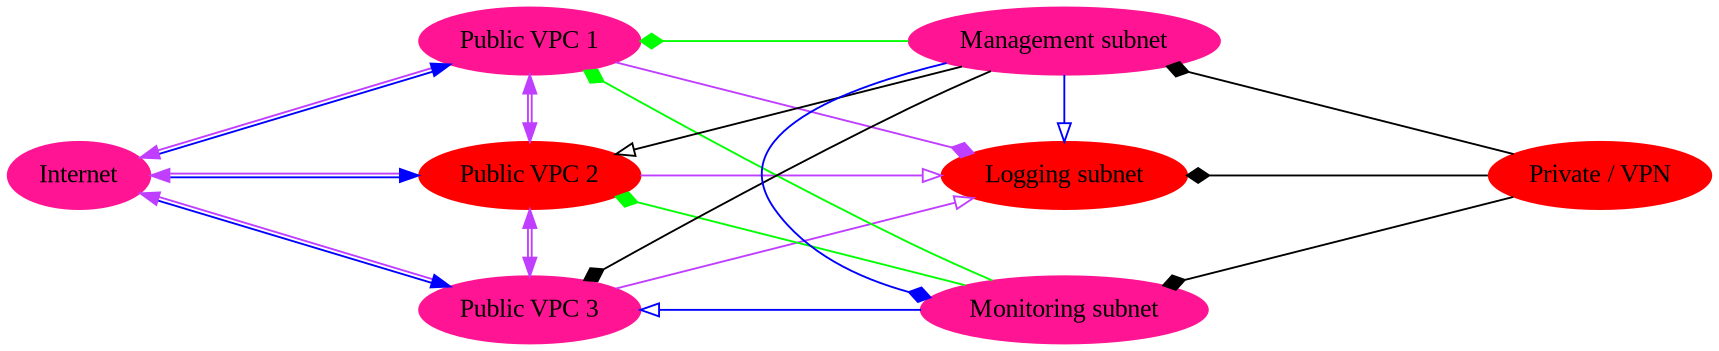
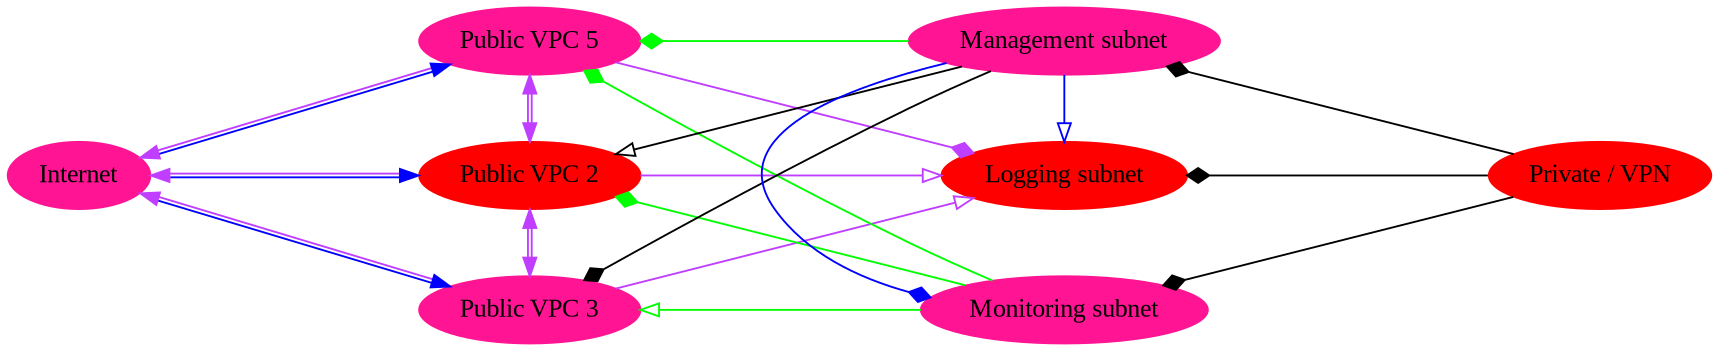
(530, 41) -> (530, 41)
(790, 310) -> (790, 310)
